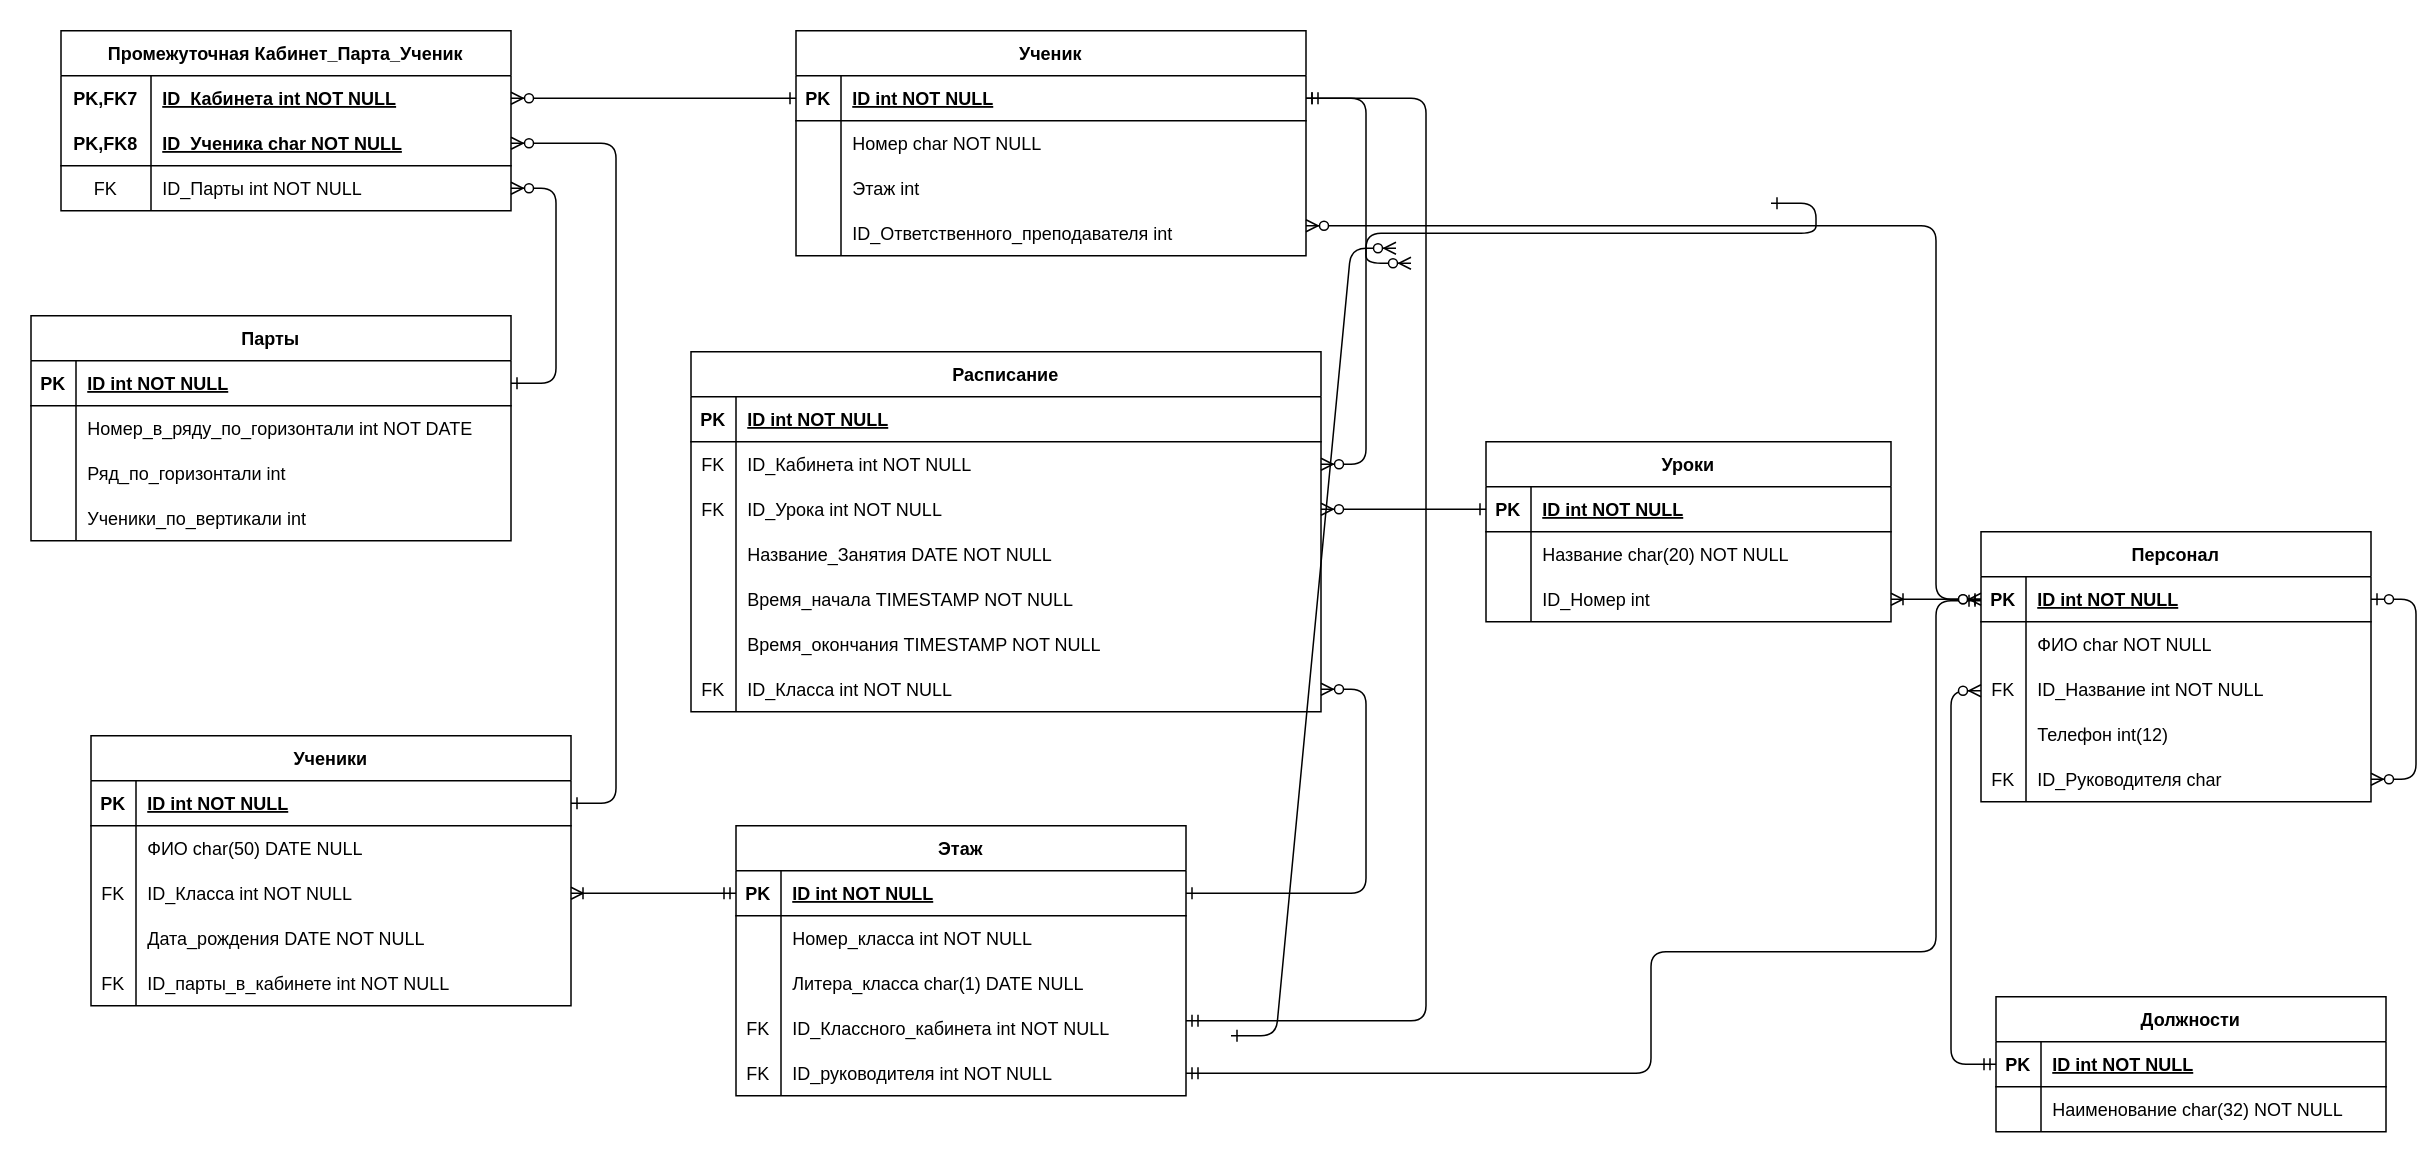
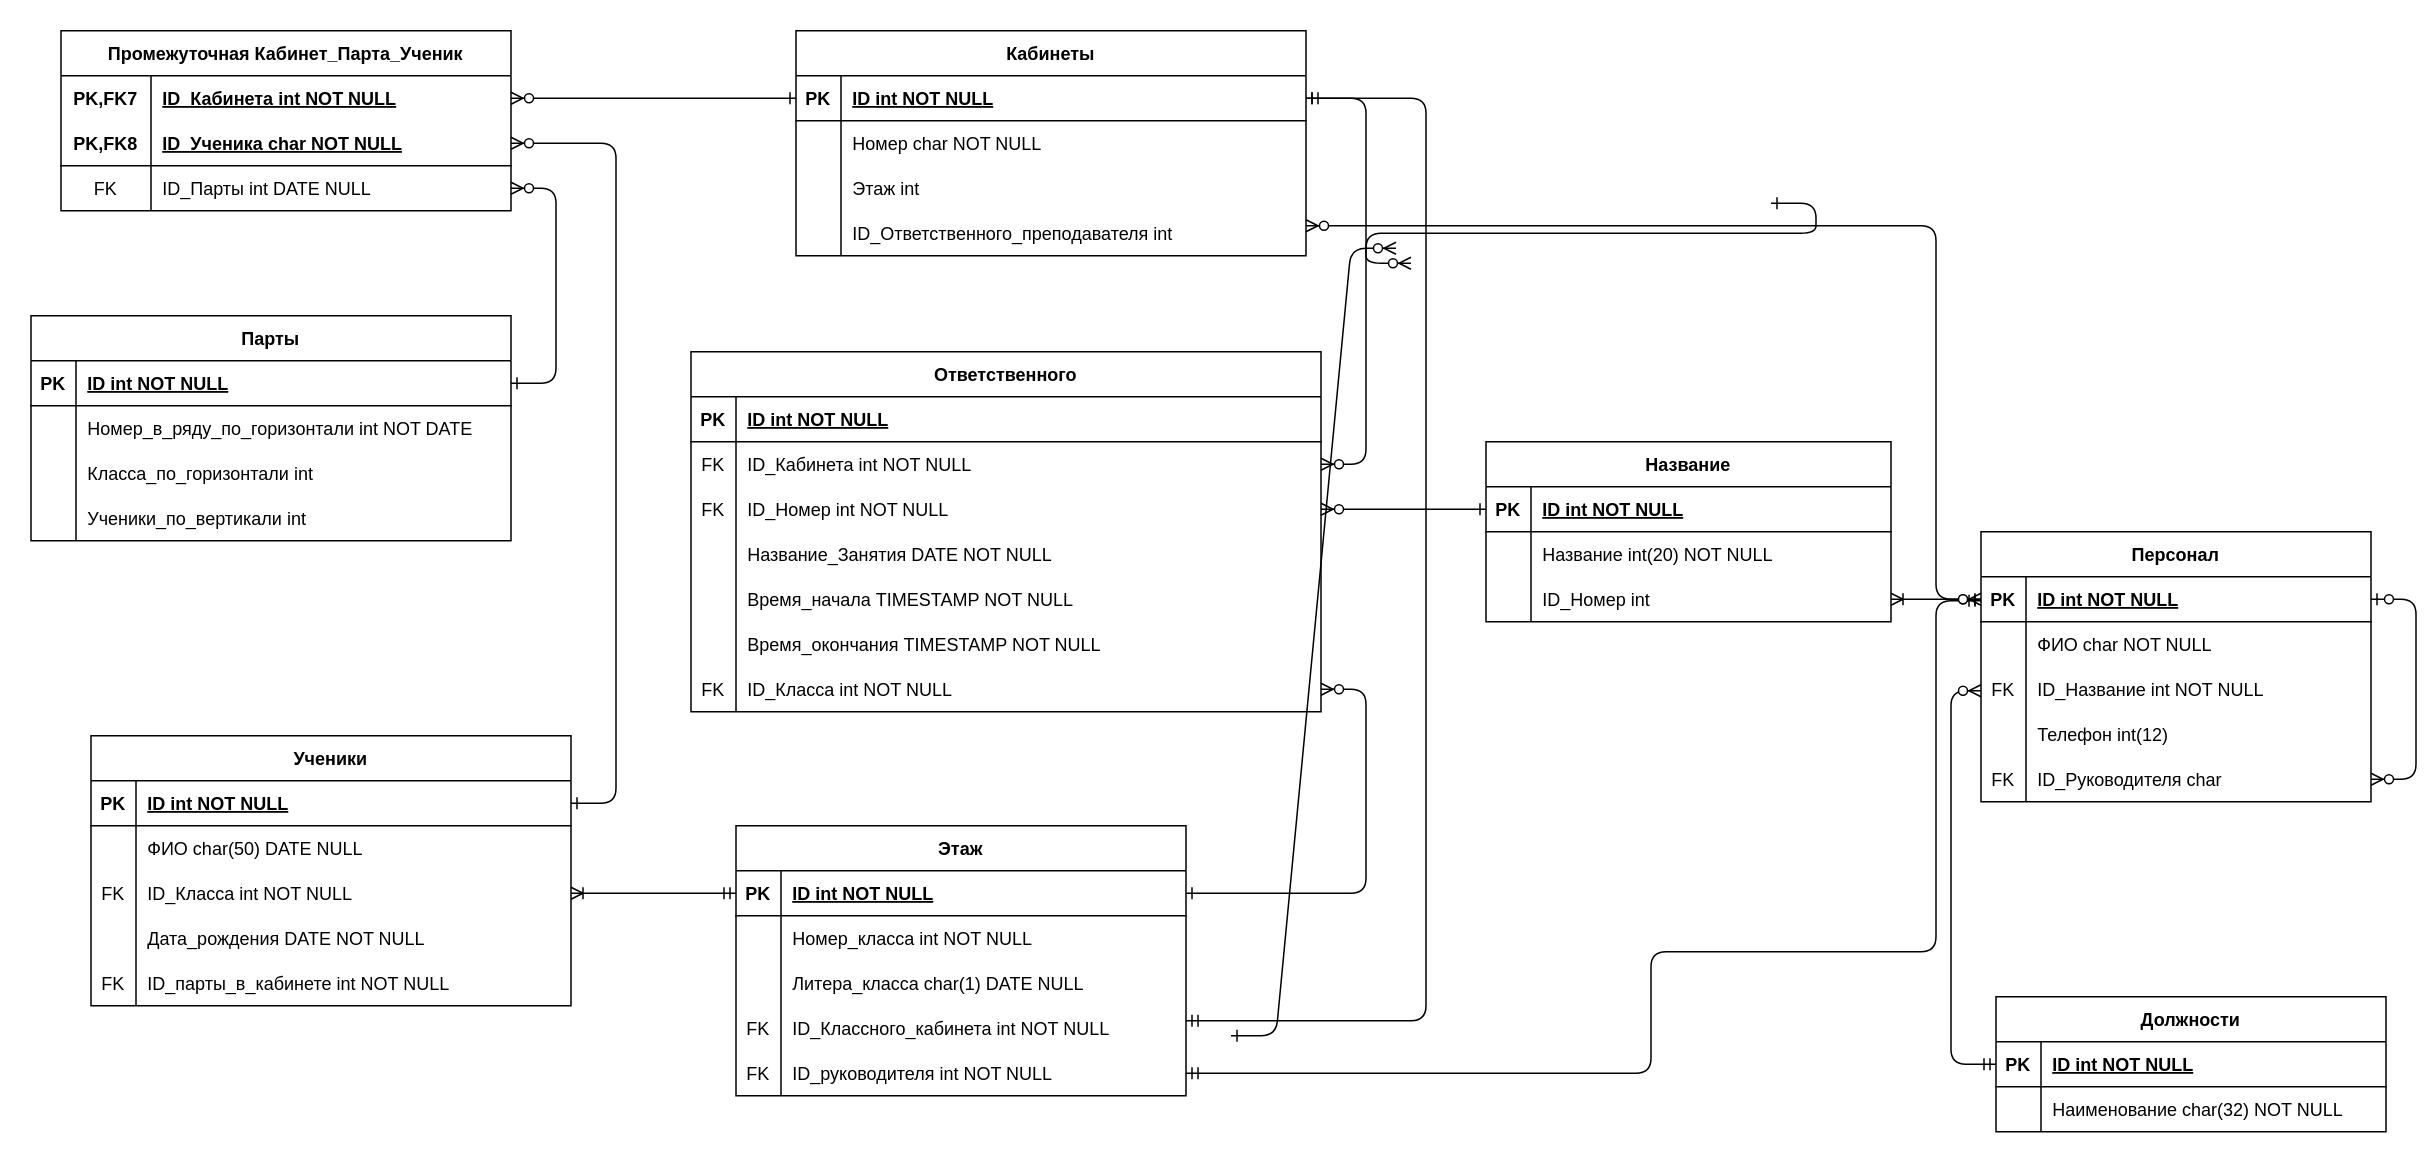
(1050, 54) -> (1050, 54)
(258, 189) -> (264, 189)
(1005, 375) -> (1005, 375)
(1688, 465) -> (1688, 465)
(193, 474) -> (208, 474)
(843, 510) -> (843, 510)
(1666, 555) -> (1659, 555)
